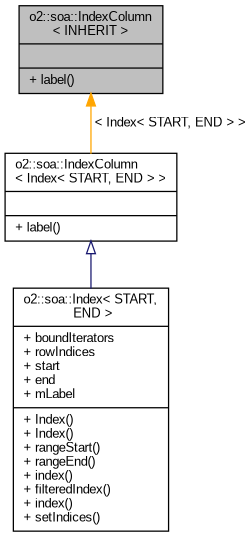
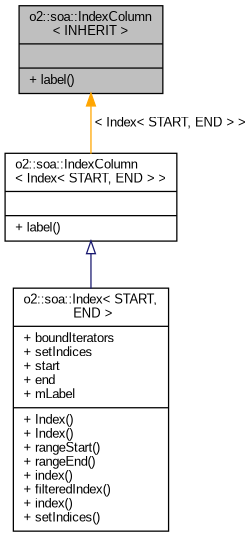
(60, 352) -> (59, 352)
